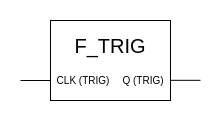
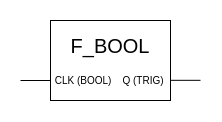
(111, 46) -> (111, 46)
(84, 81) -> (84, 81)
